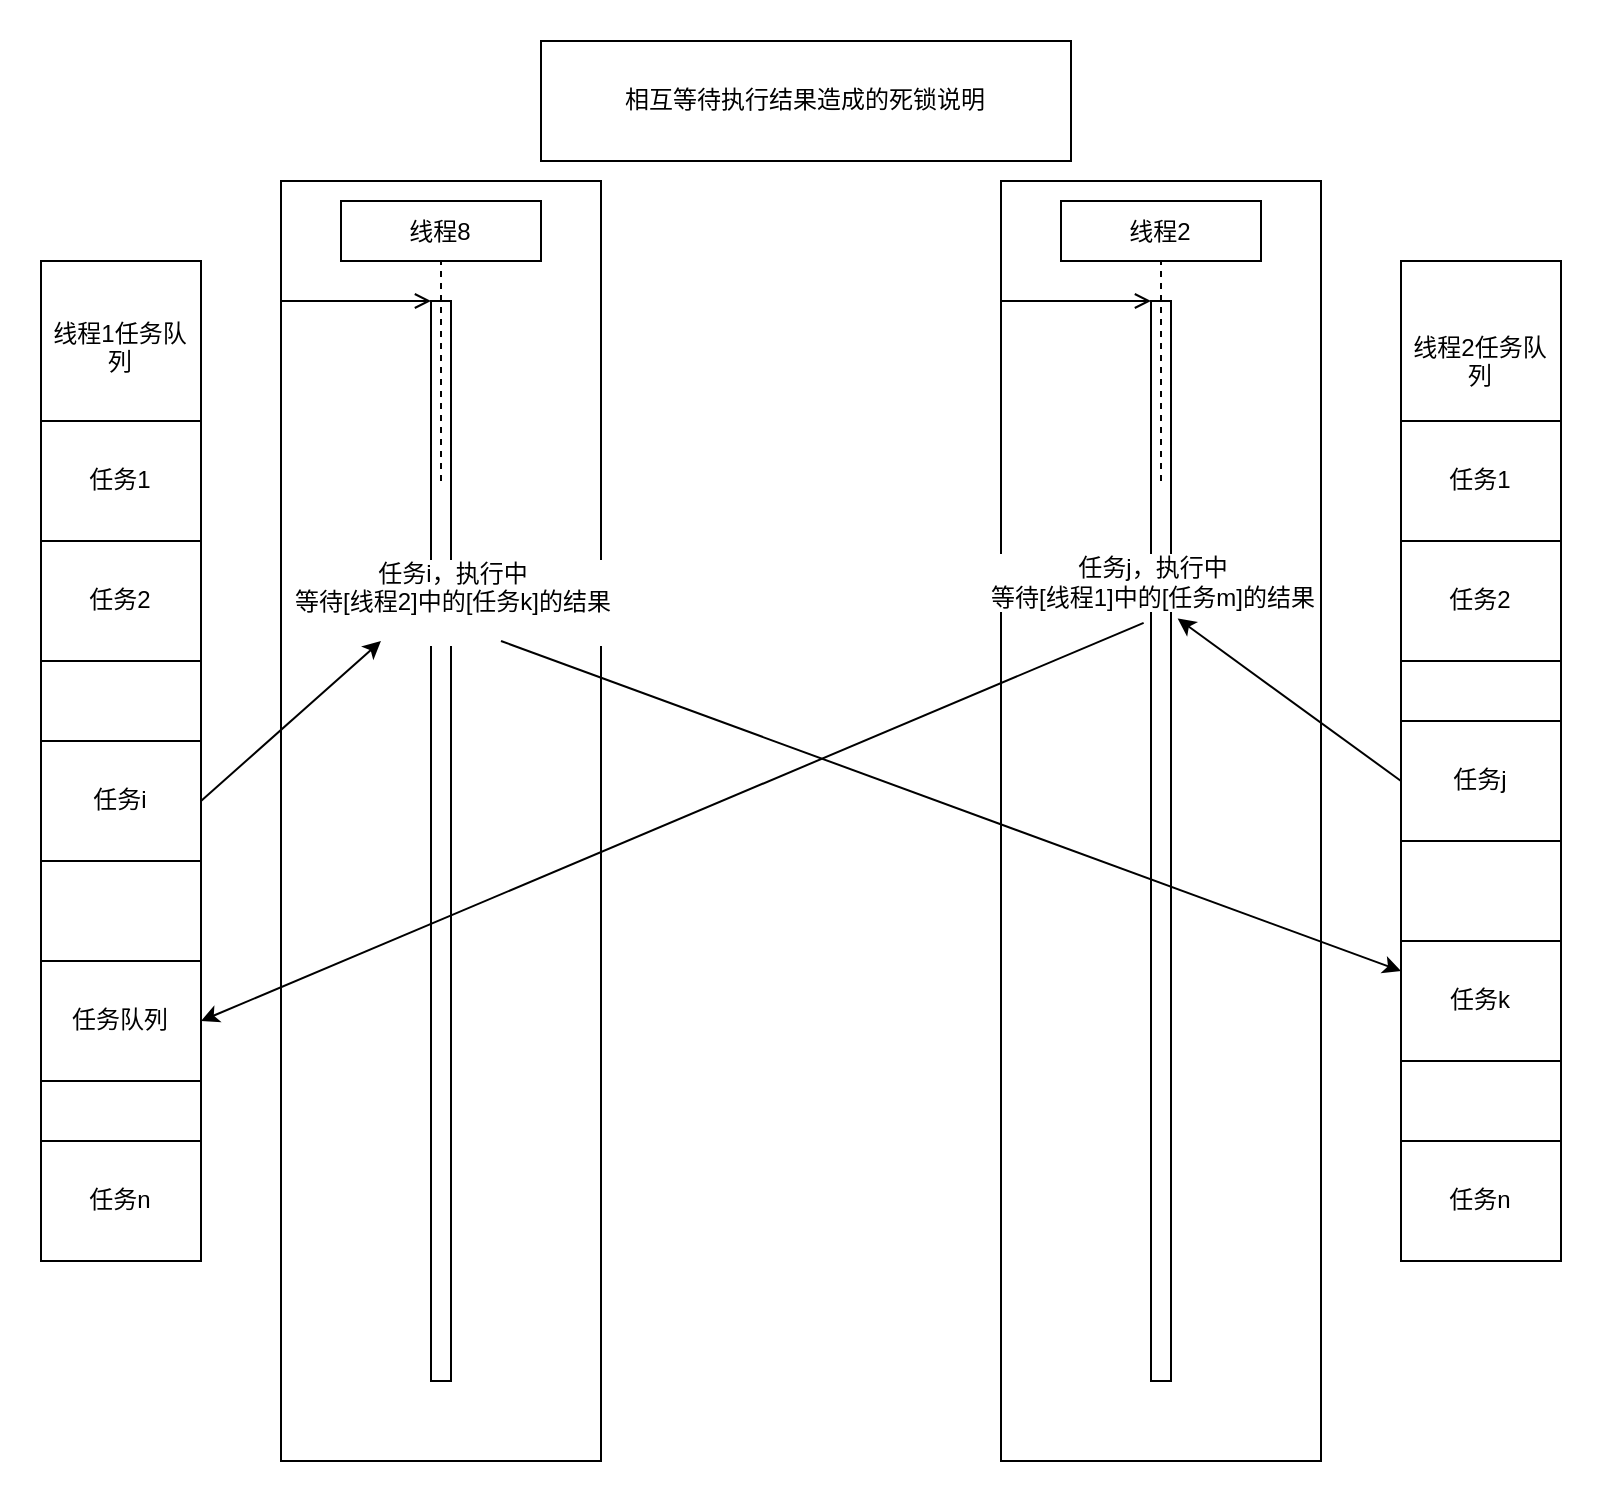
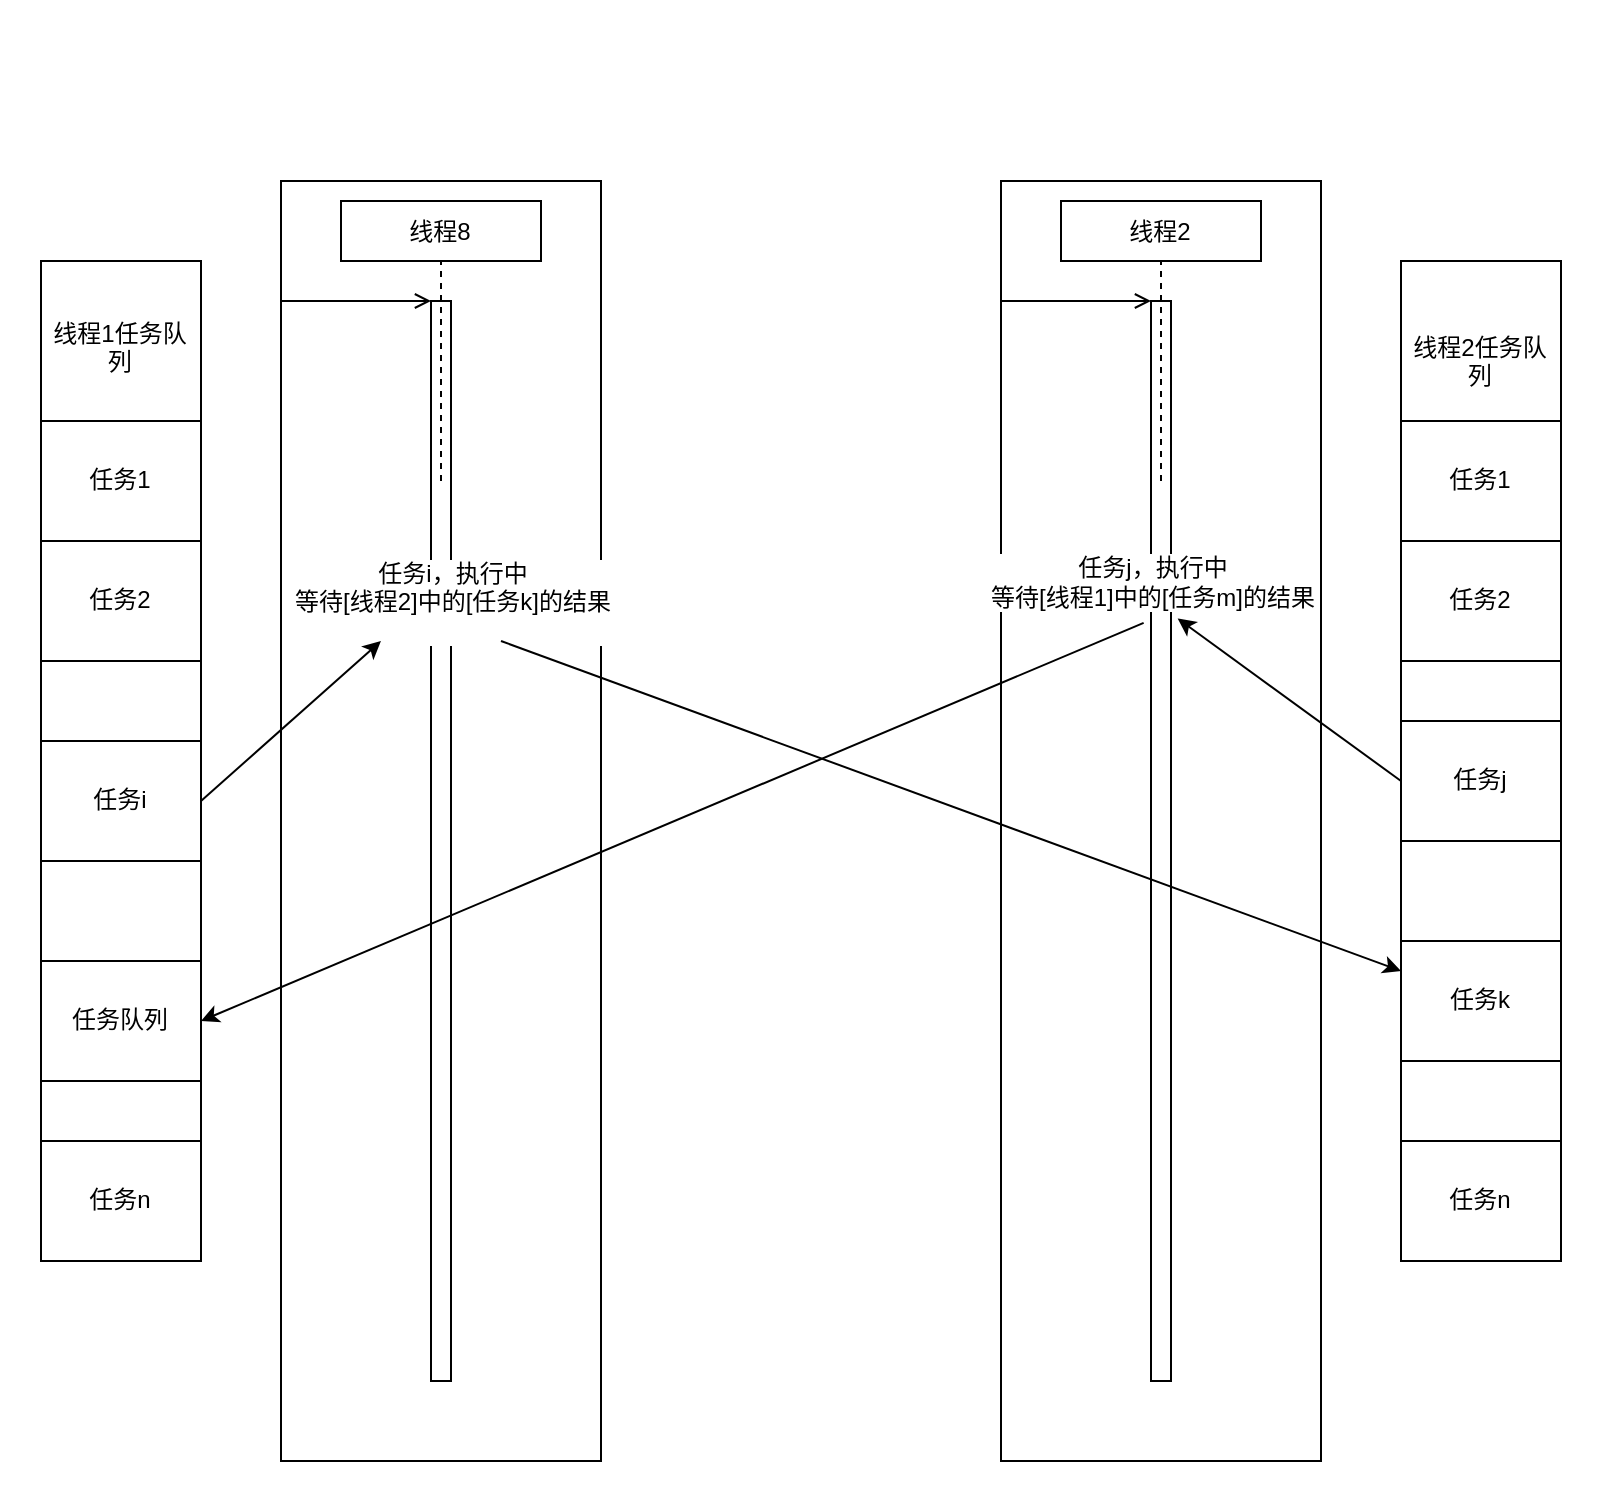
(806, 101) -> none
